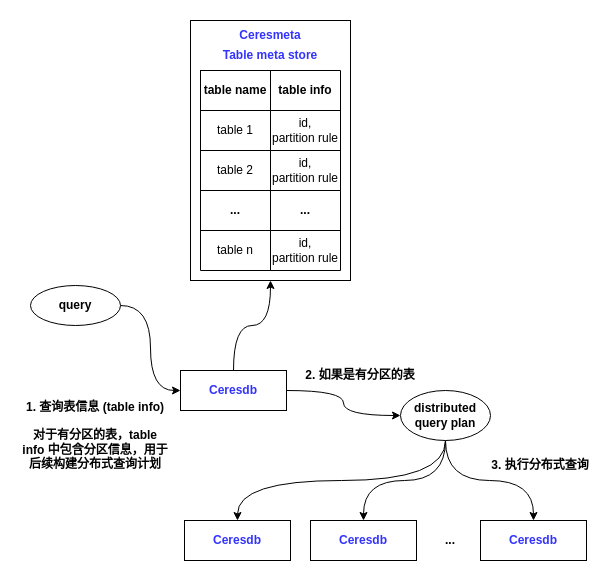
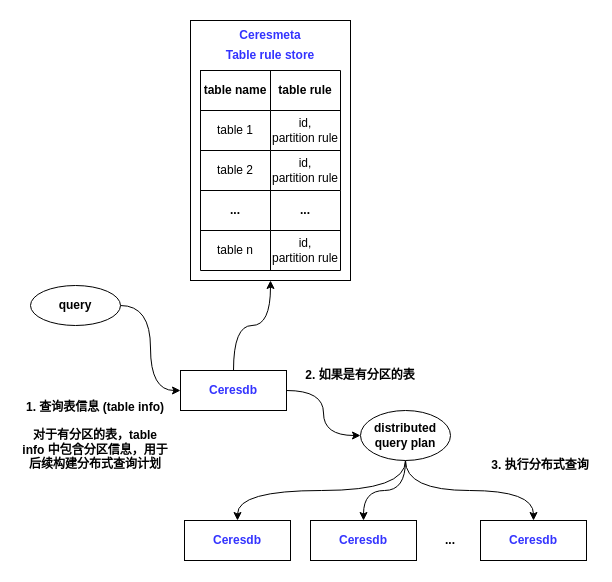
(271, 56) -> (271, 56)
(306, 91) -> (306, 91)
(446, 416) -> (406, 436)
